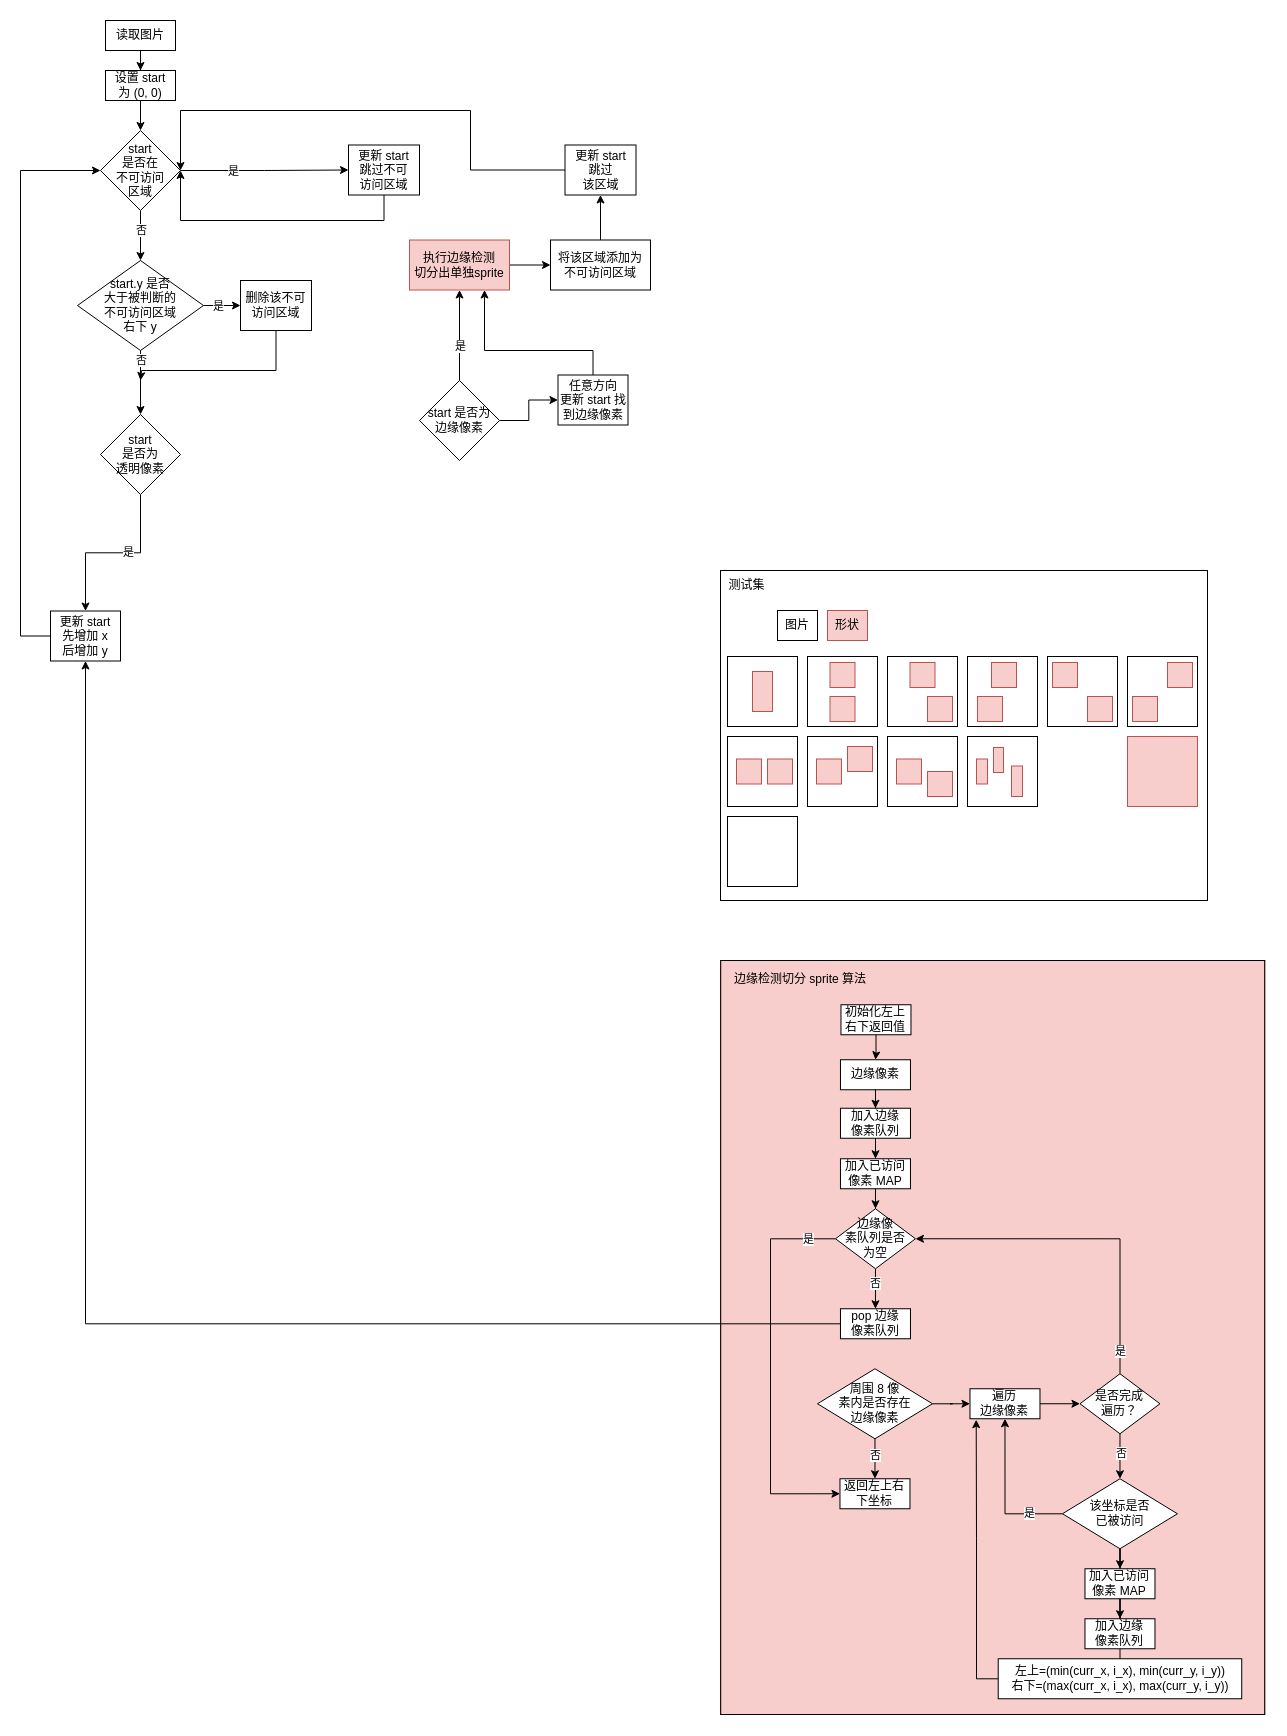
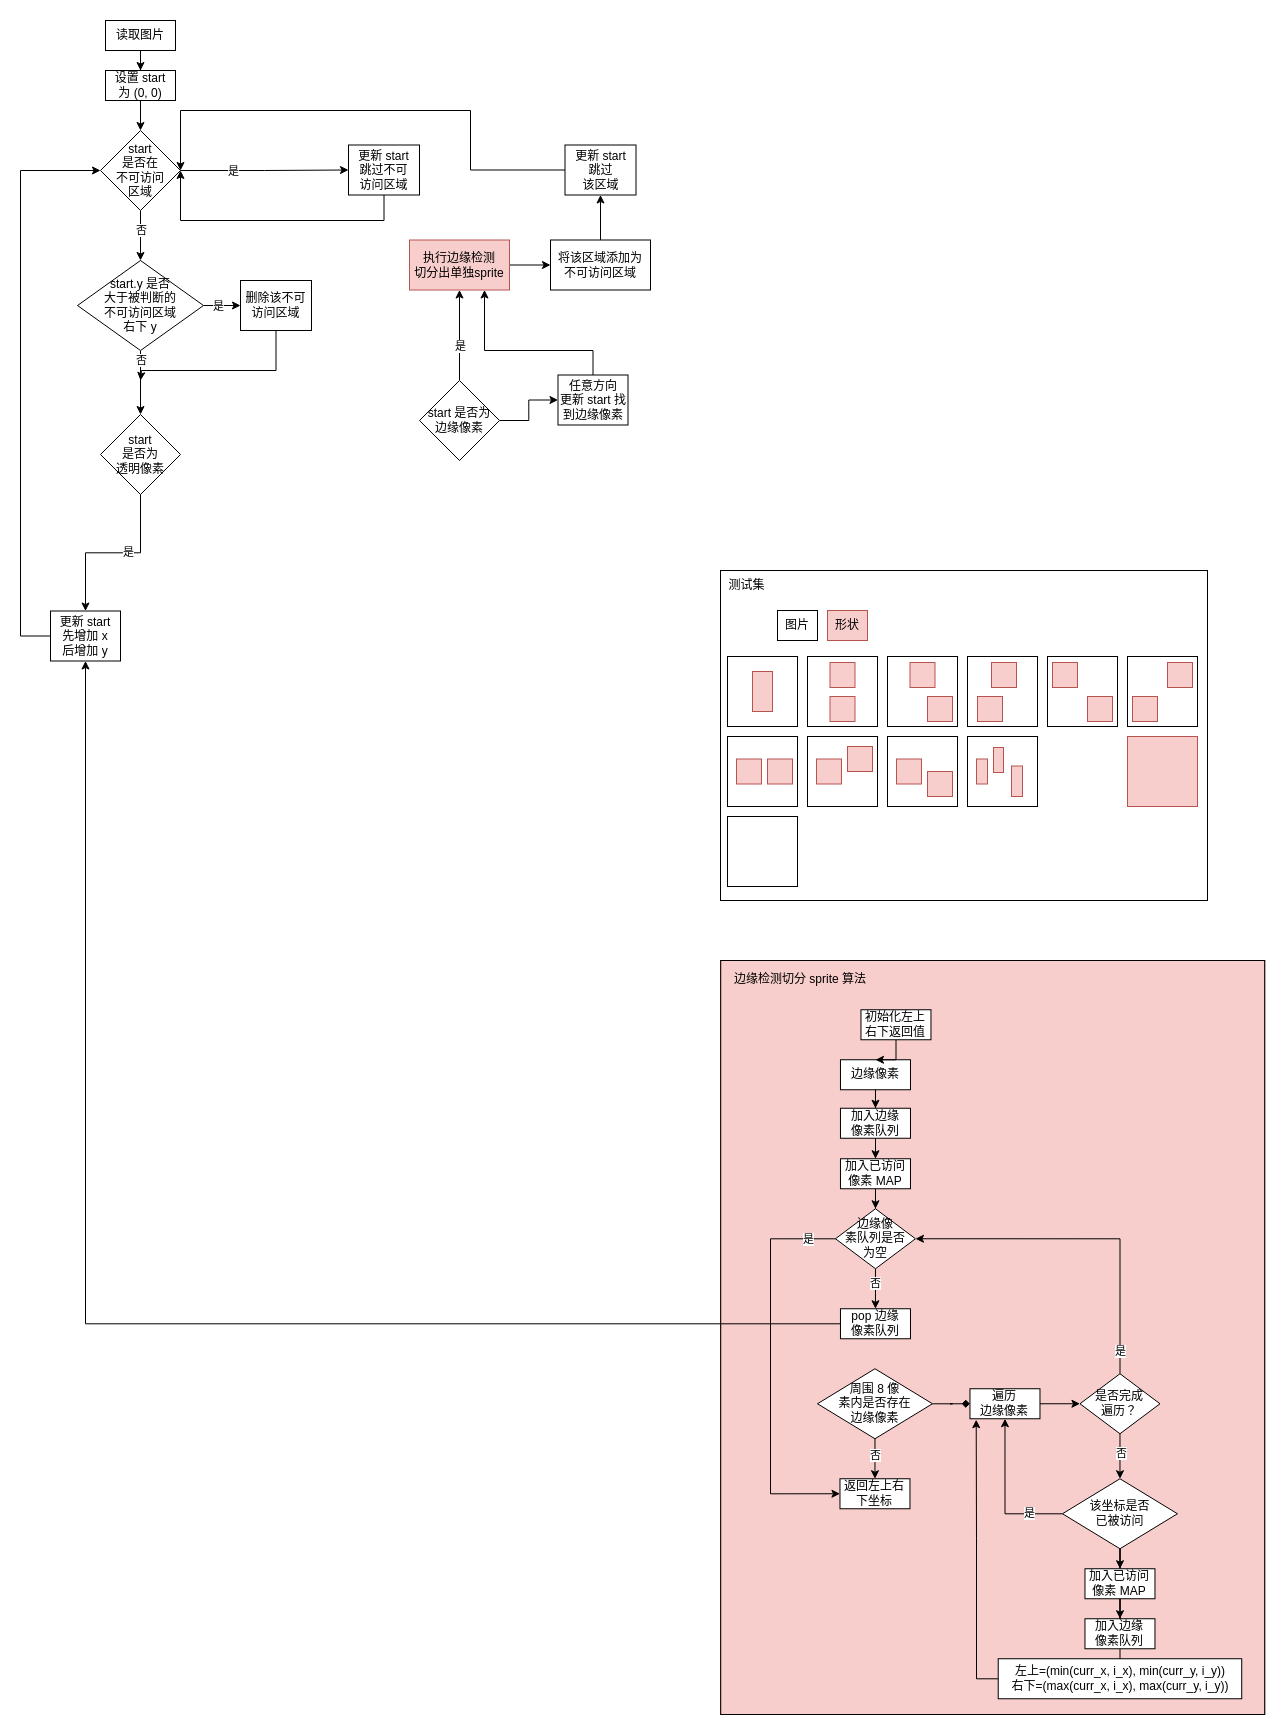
(876, 1020) -> (896, 1025)
(962, 1404) -> (961, 1404)
